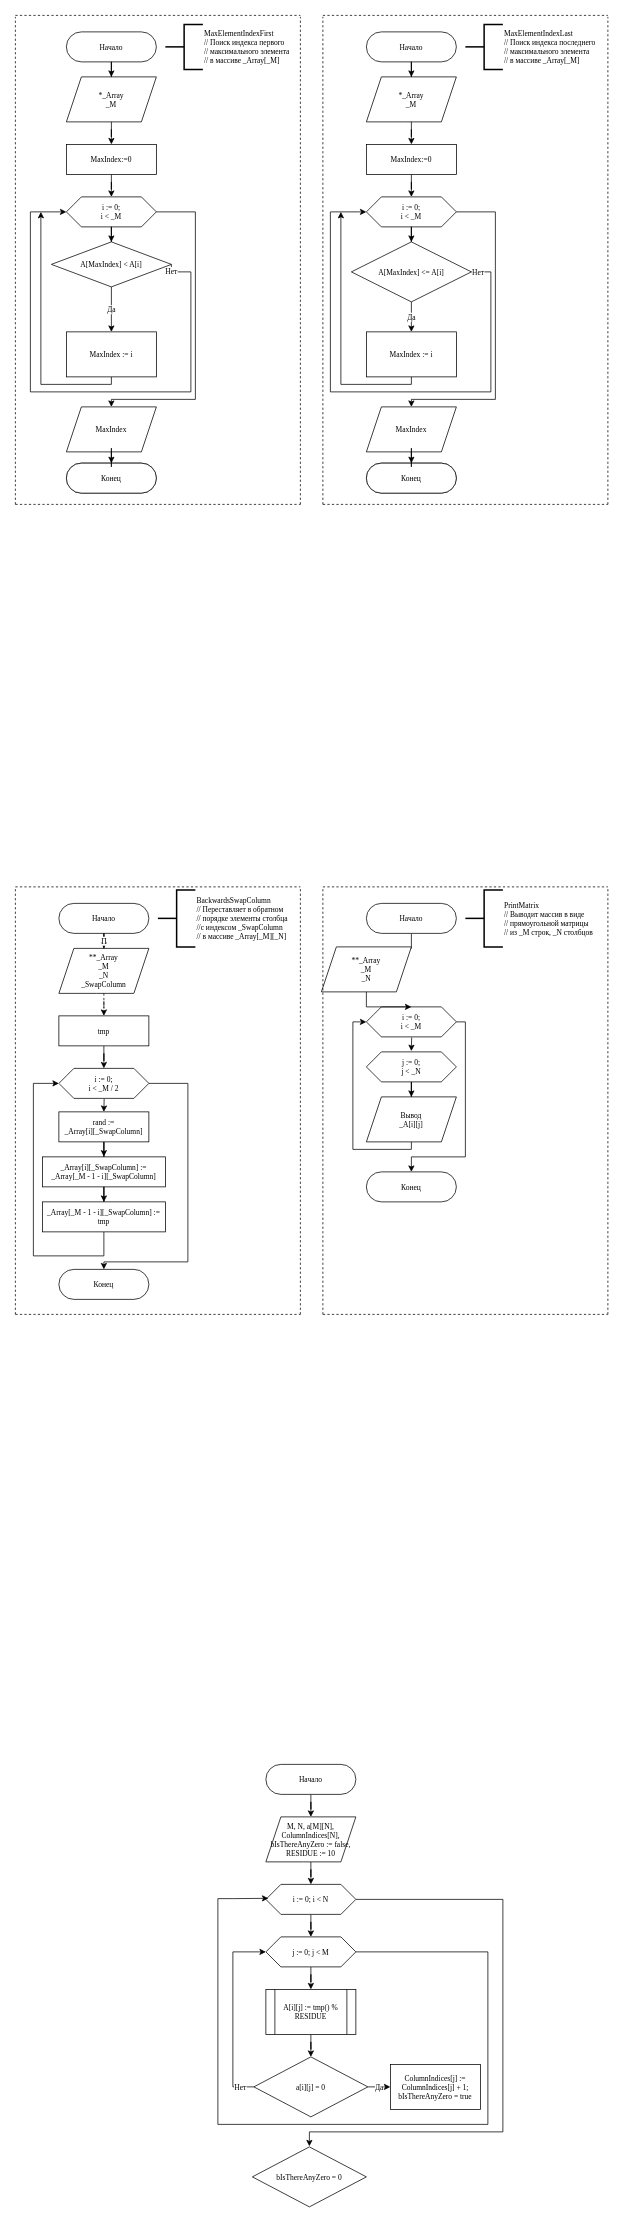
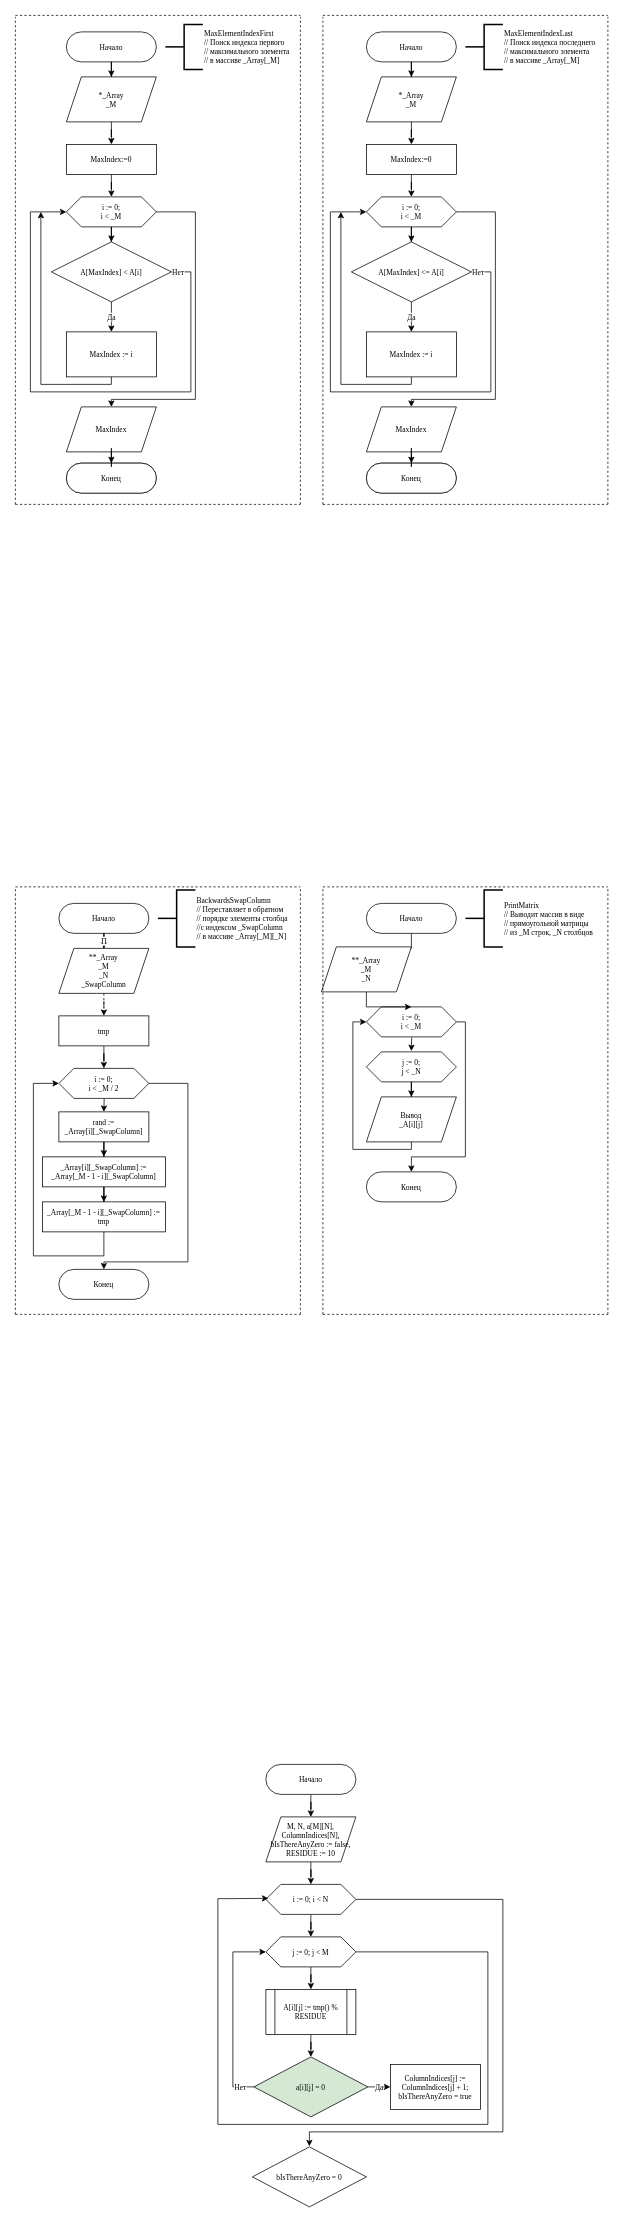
(111, 264) -> (111, 272)
(311, 2087) -> (311, 2087)
